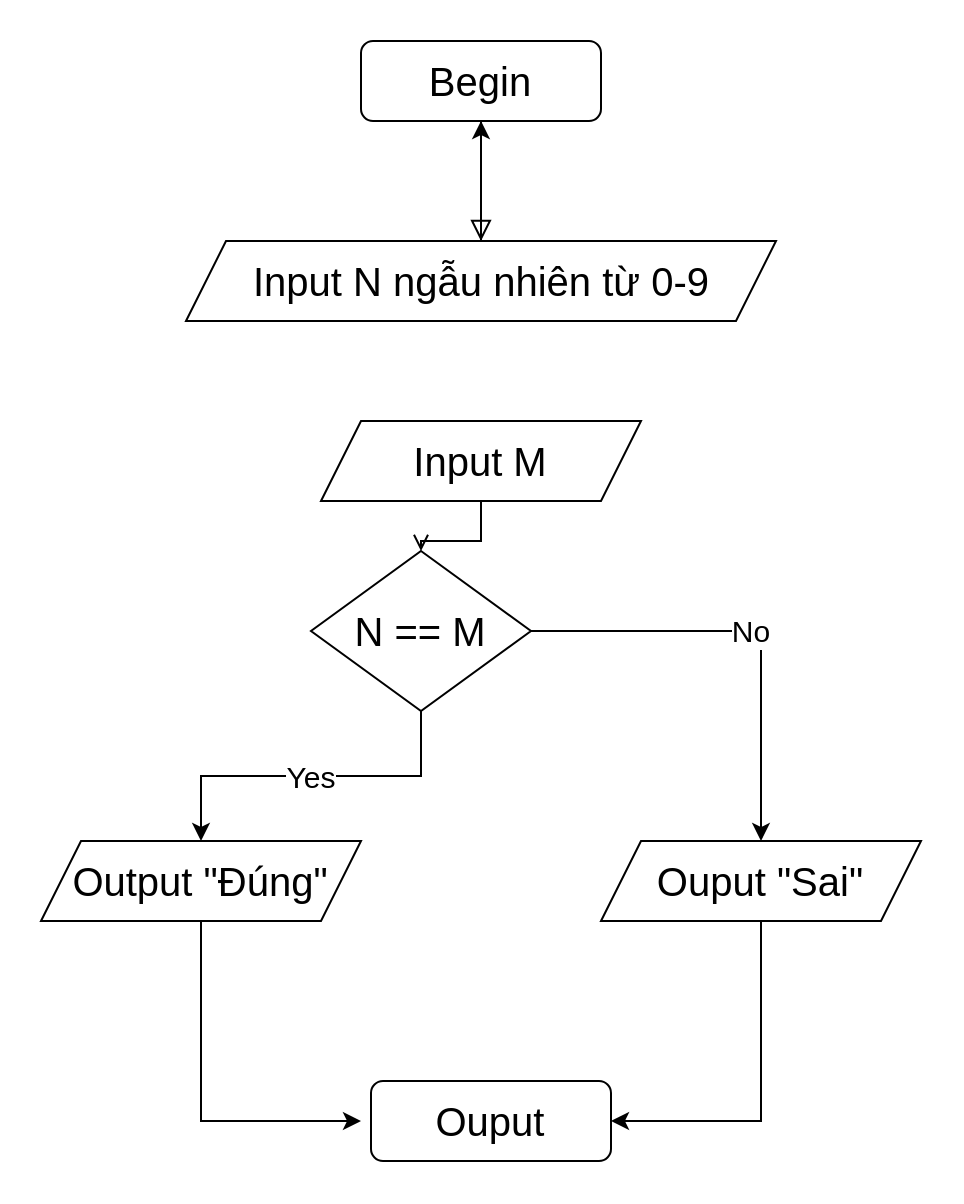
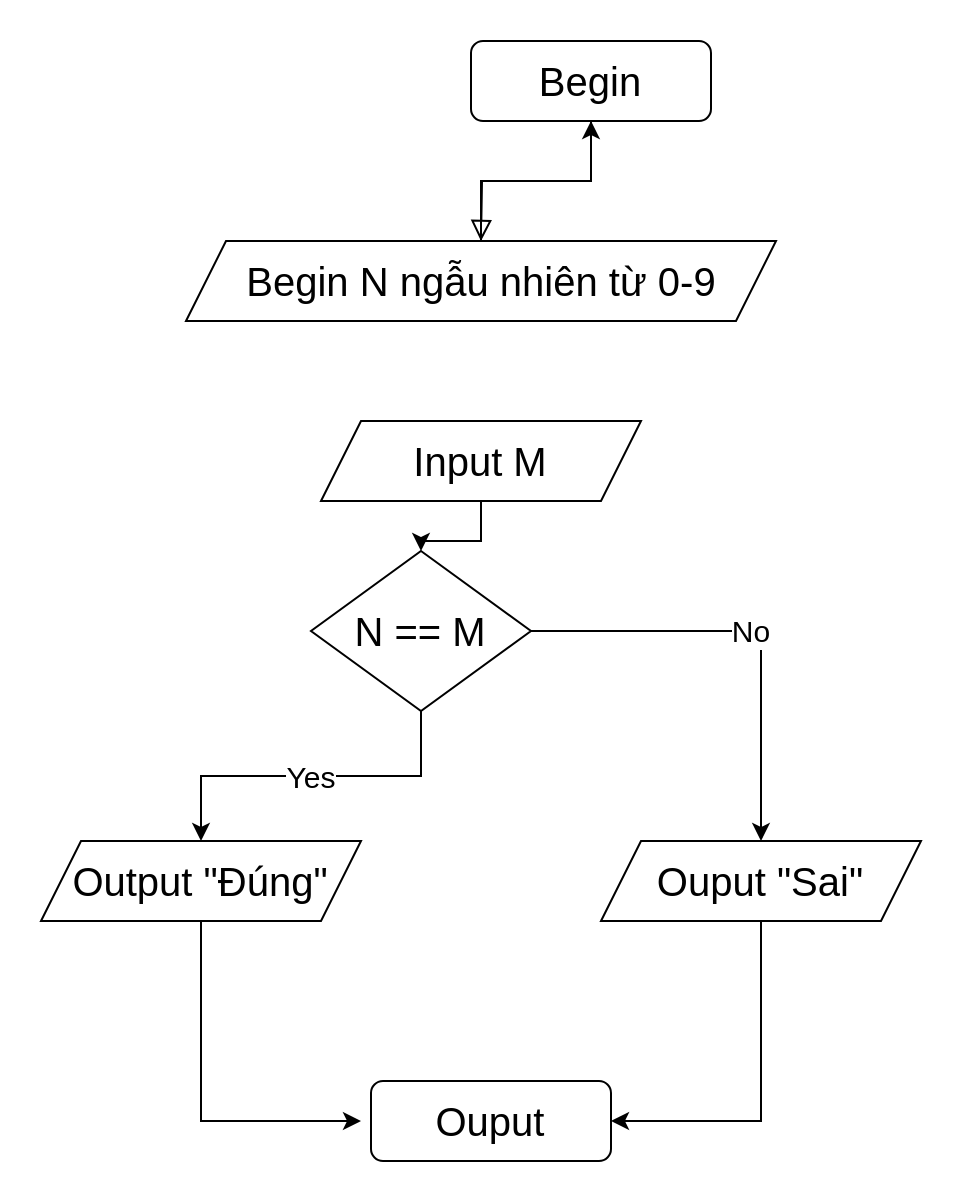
(481, 81) -> (591, 81)
(482, 281) -> (482, 281)
(422, 541) -> (422, 541)
